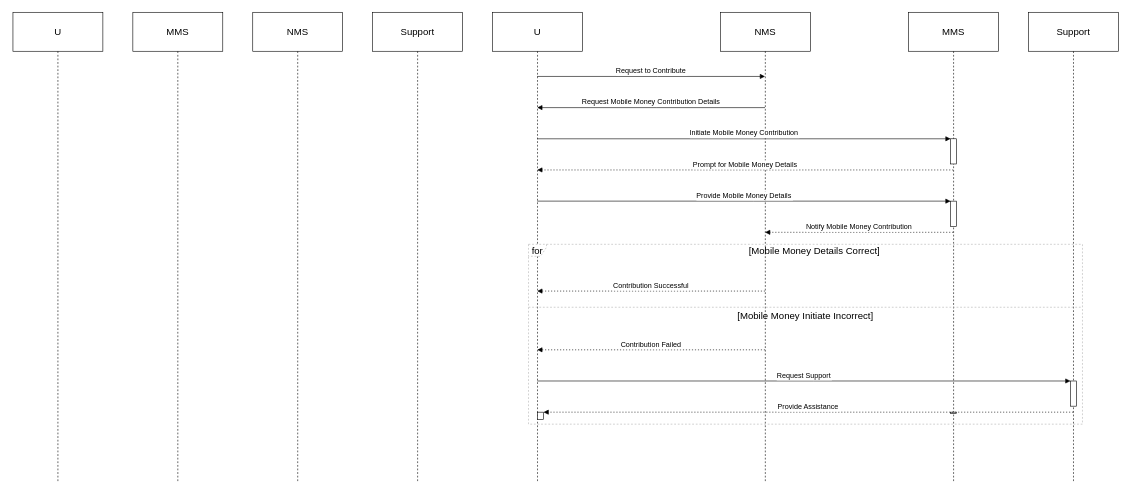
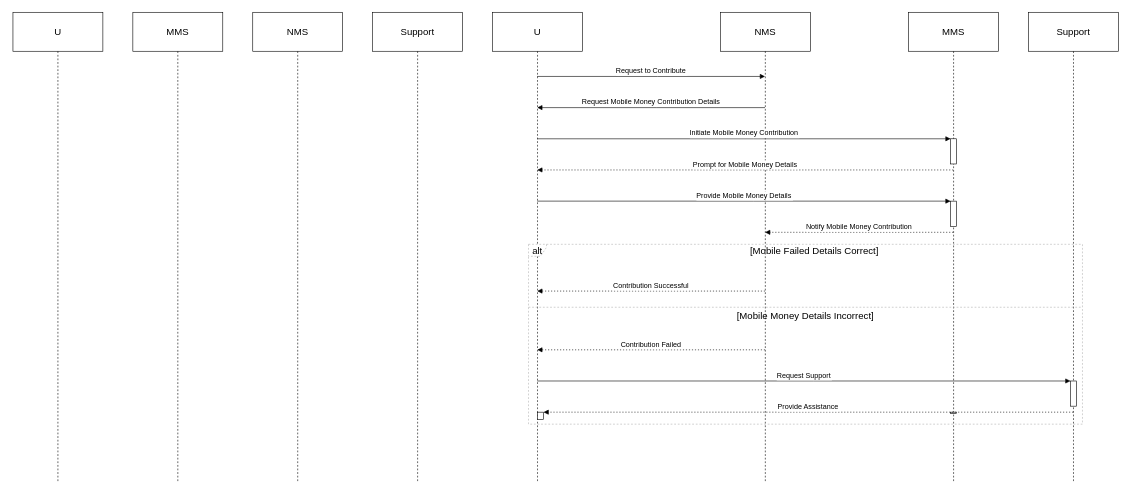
(537, 251) -> (537, 251)
(815, 251) -> (815, 251)
(806, 316) -> (806, 316)
